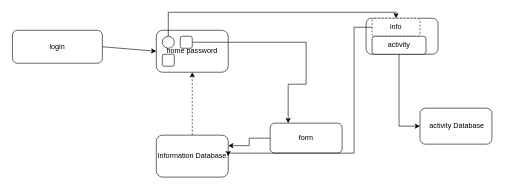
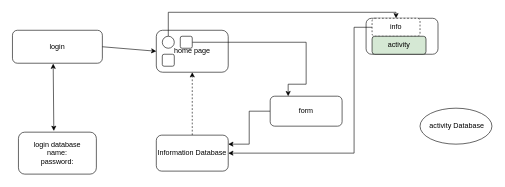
(399, 45) -> (399, 45)
(192, 51) -> (192, 51)
none -> (53, 97)
(414, 126) -> none
(456, 126) -> (456, 126)
(306, 138) -> (306, 111)
none -> (57, 153)
(192, 156) -> (192, 153)
